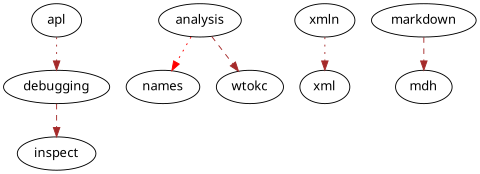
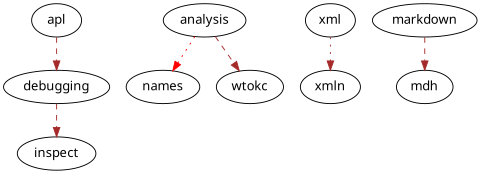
(57, 49) -> (57, 49)
(325, 49) -> (330, 49)
